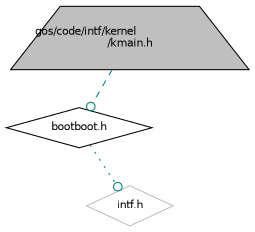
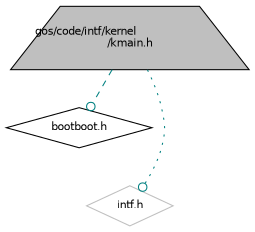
(103, 164) -> (165, 127)
